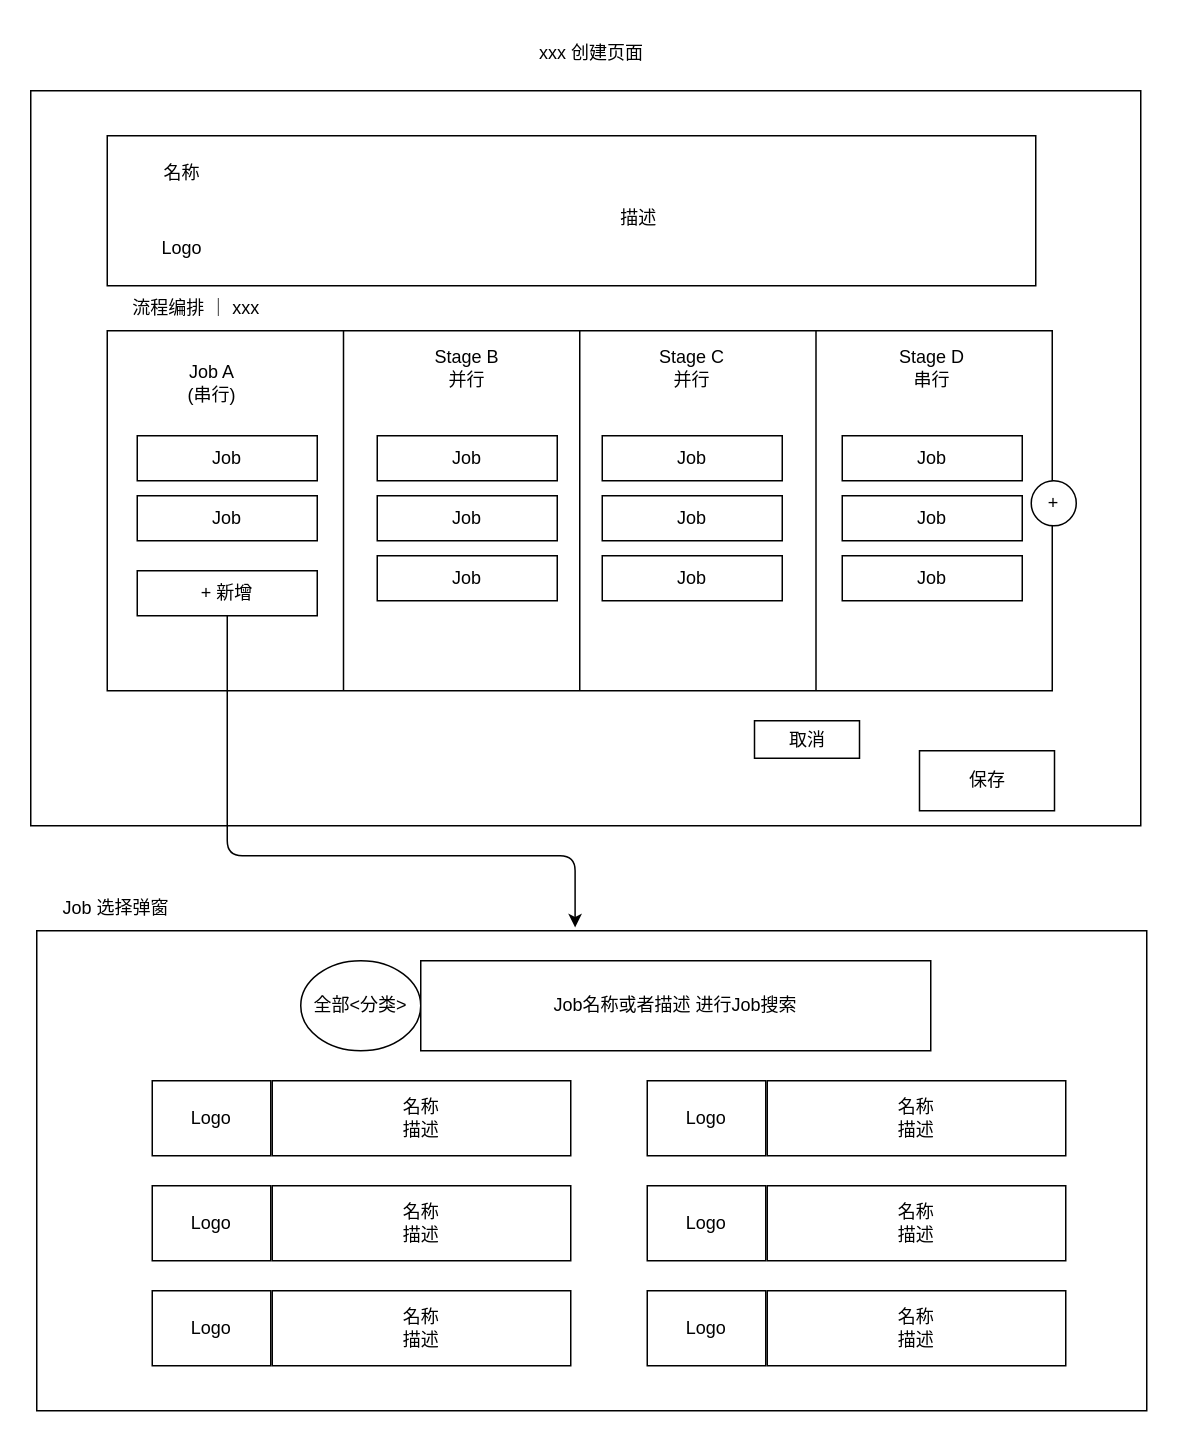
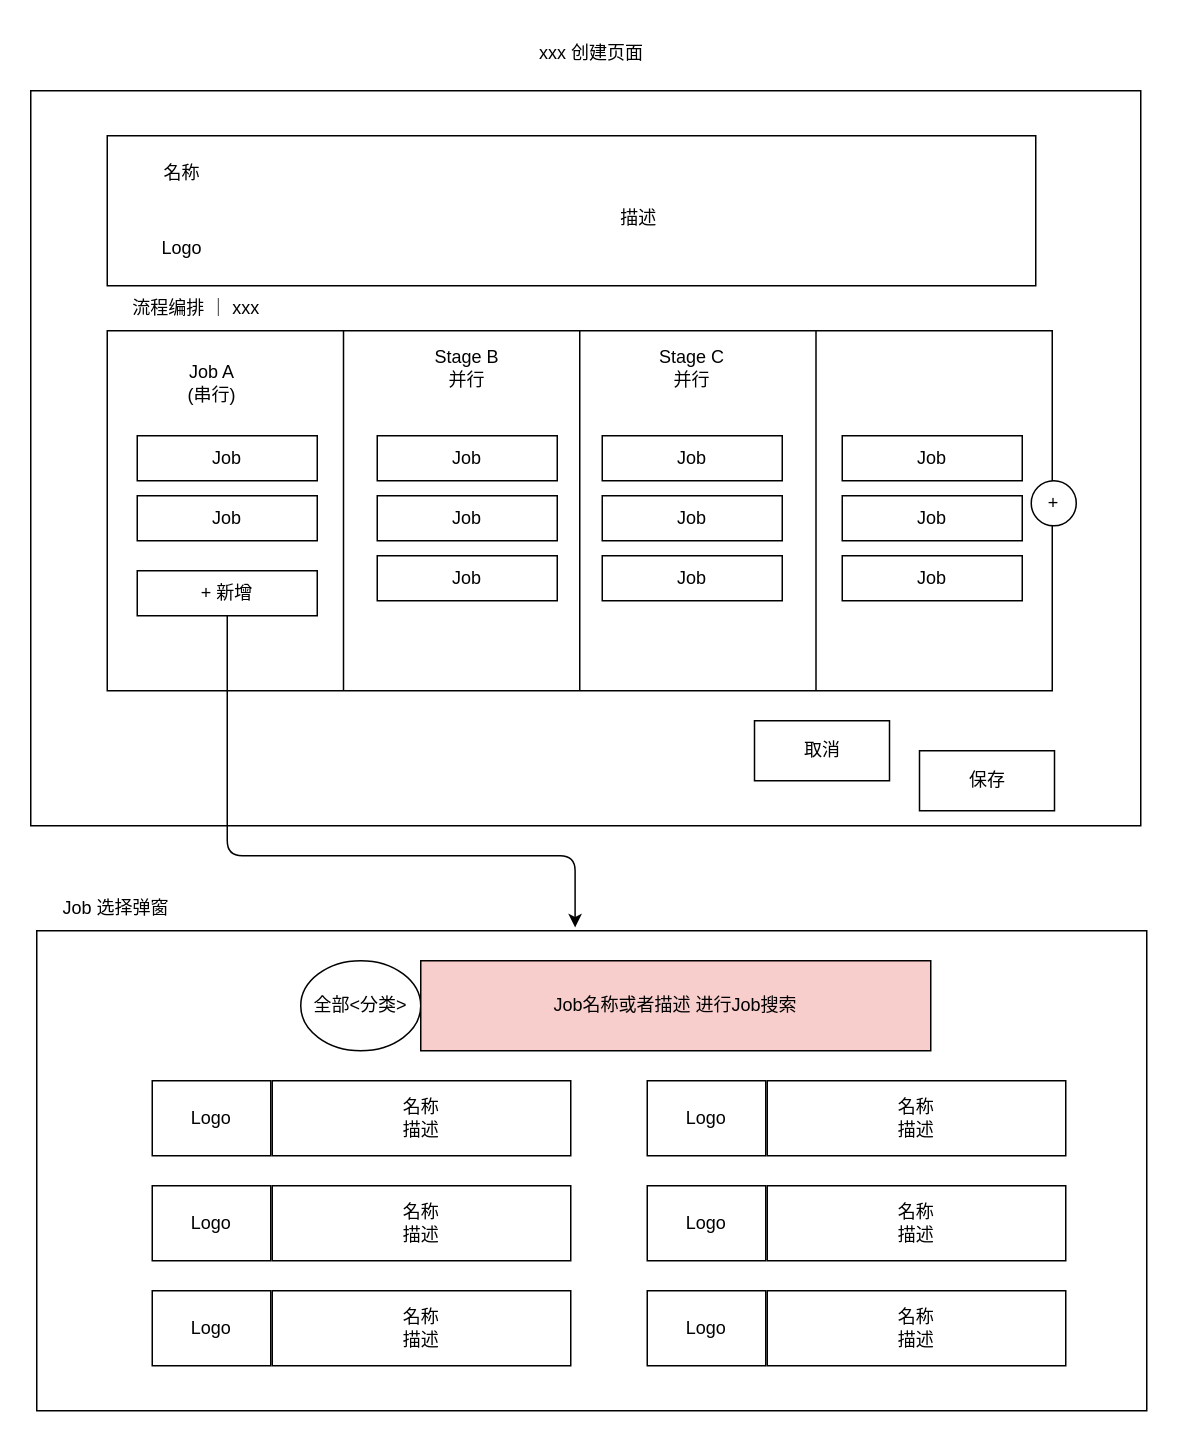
(932, 368) -> none
(807, 740) -> (822, 751)
(676, 1006) -> (676, 1006)
